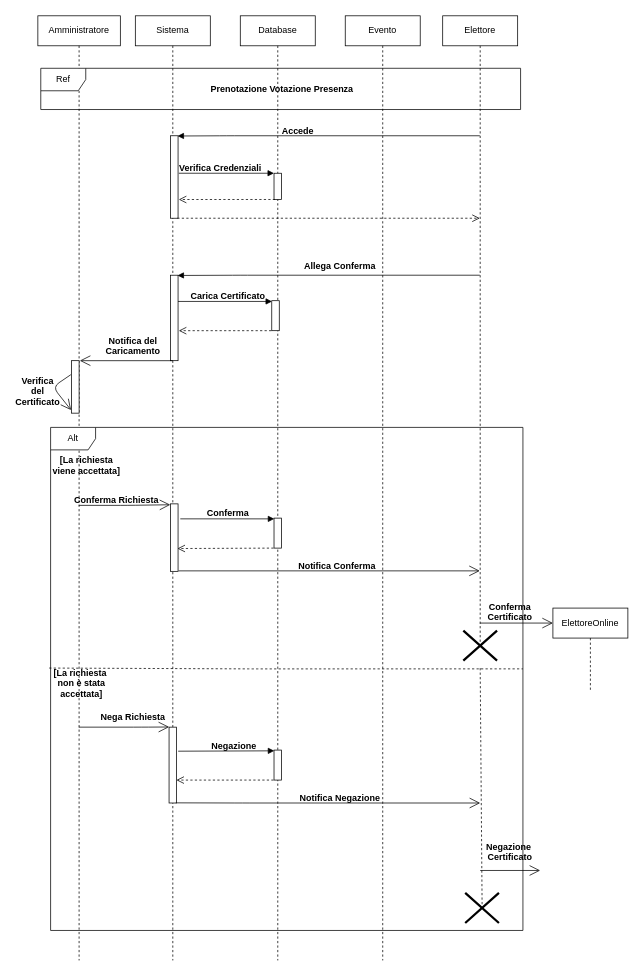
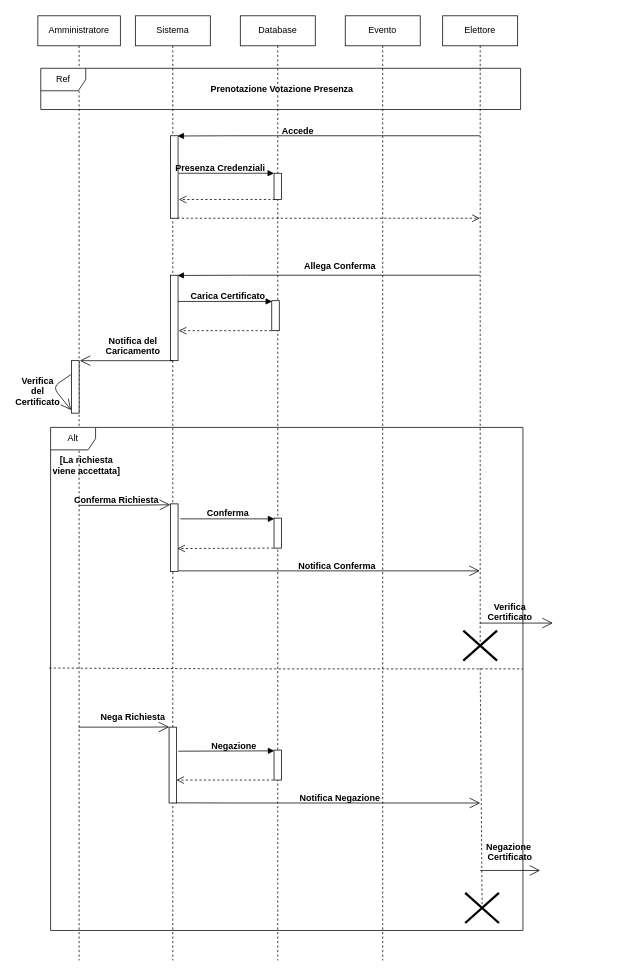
(220, 168) -> (220, 168)
(510, 607) -> (510, 607)
(591, 649) -> none
(82, 683) -> none
